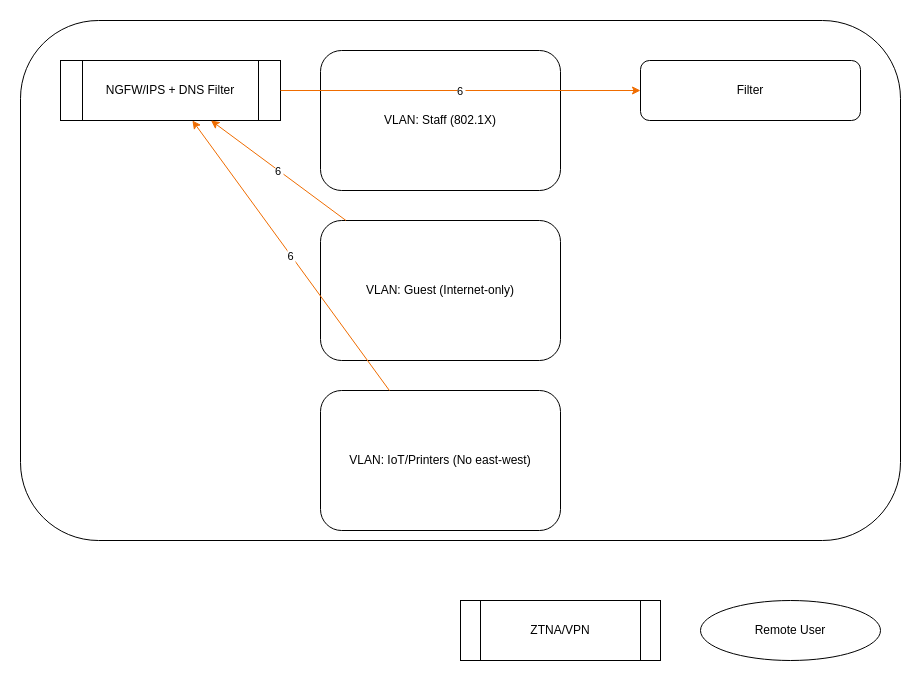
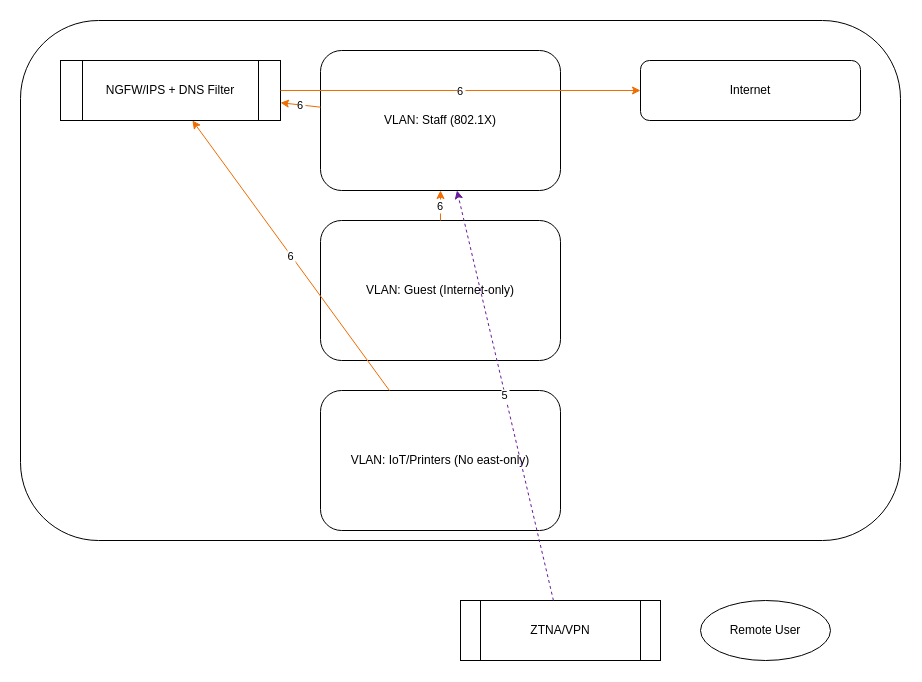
(751, 91) -> (751, 91)
none -> (304, 105)
(281, 173) -> (441, 209)
none -> (506, 399)
(441, 461) -> (441, 461)
(791, 631) -> (766, 631)
